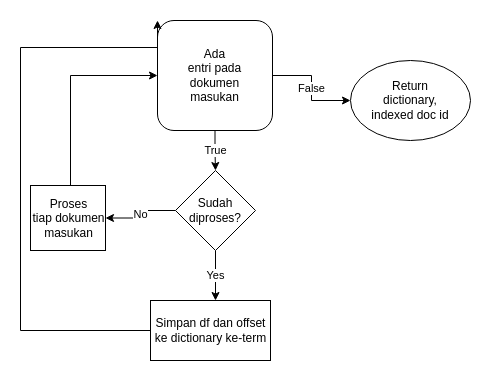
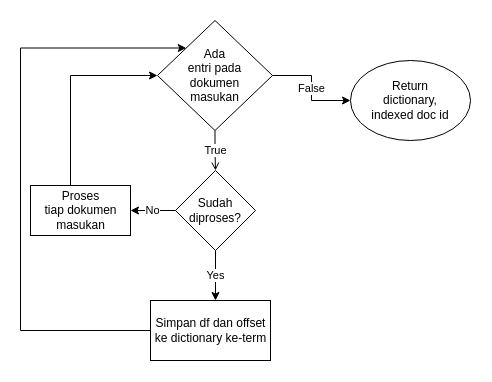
(215, 76) -> (215, 76)
(215, 162) -> (215, 163)
(68, 218) -> (81, 211)
